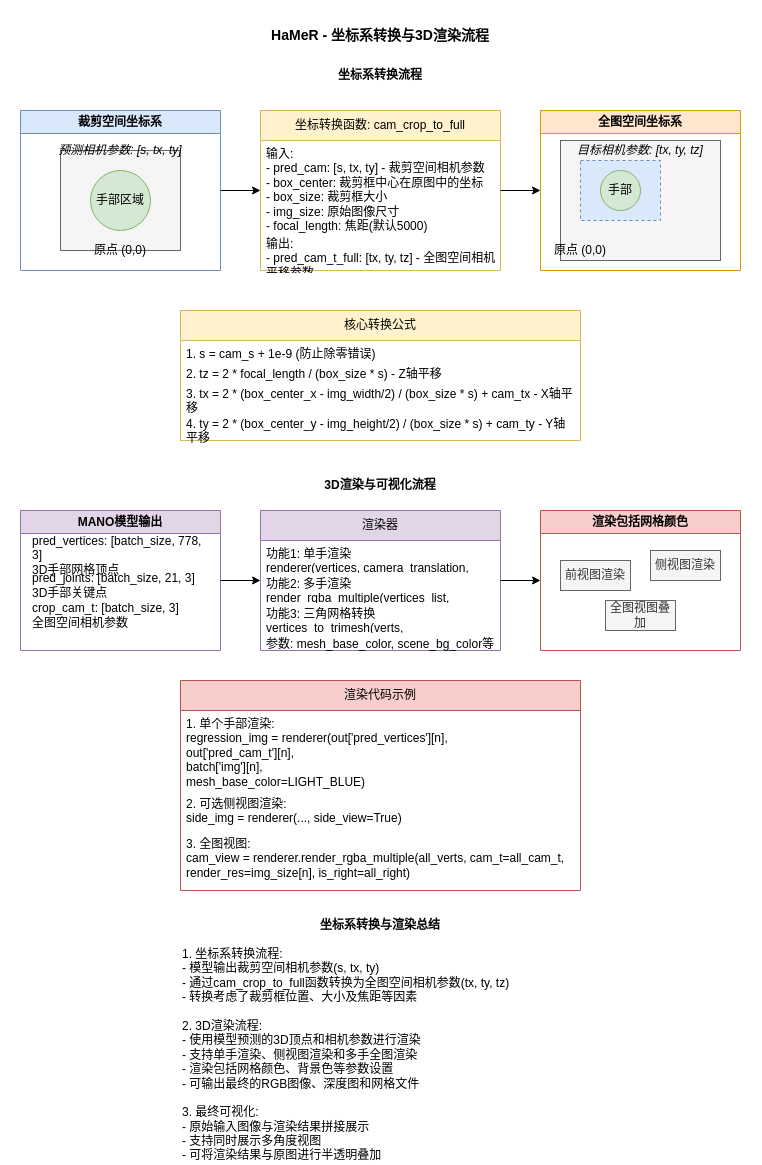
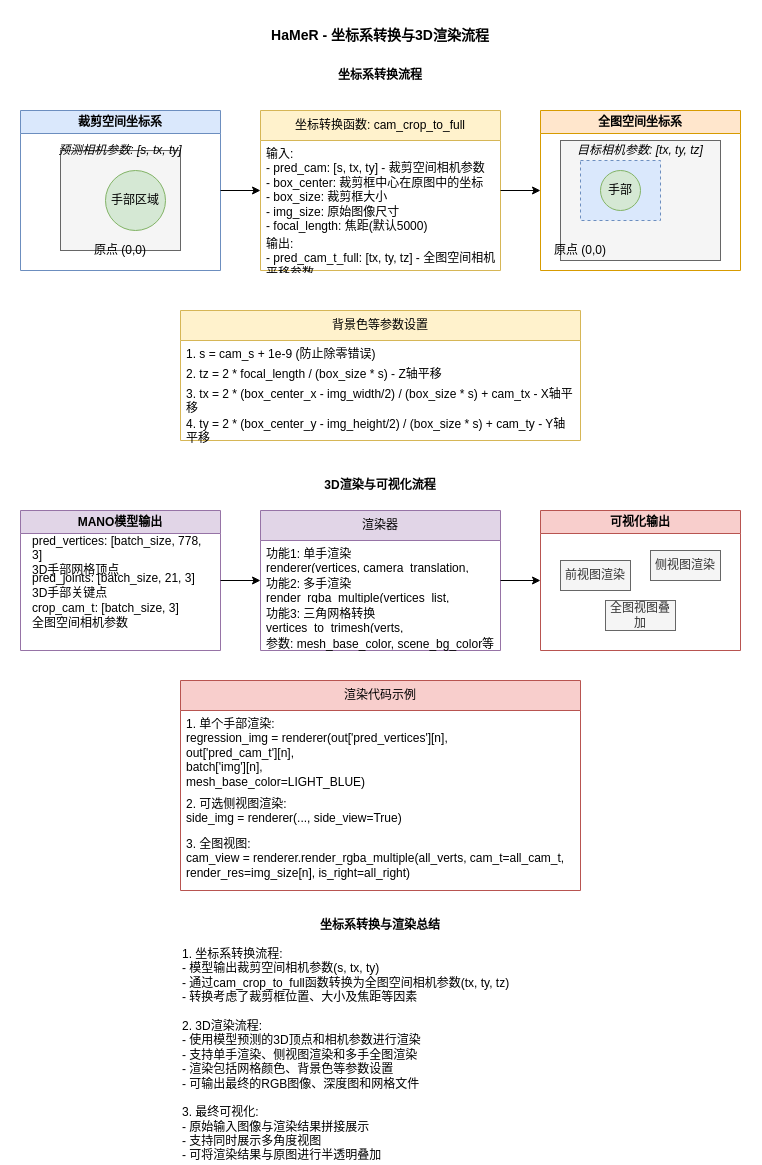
(121, 201) -> (136, 201)
(381, 326) -> (381, 326)
(641, 523) -> (641, 523)
